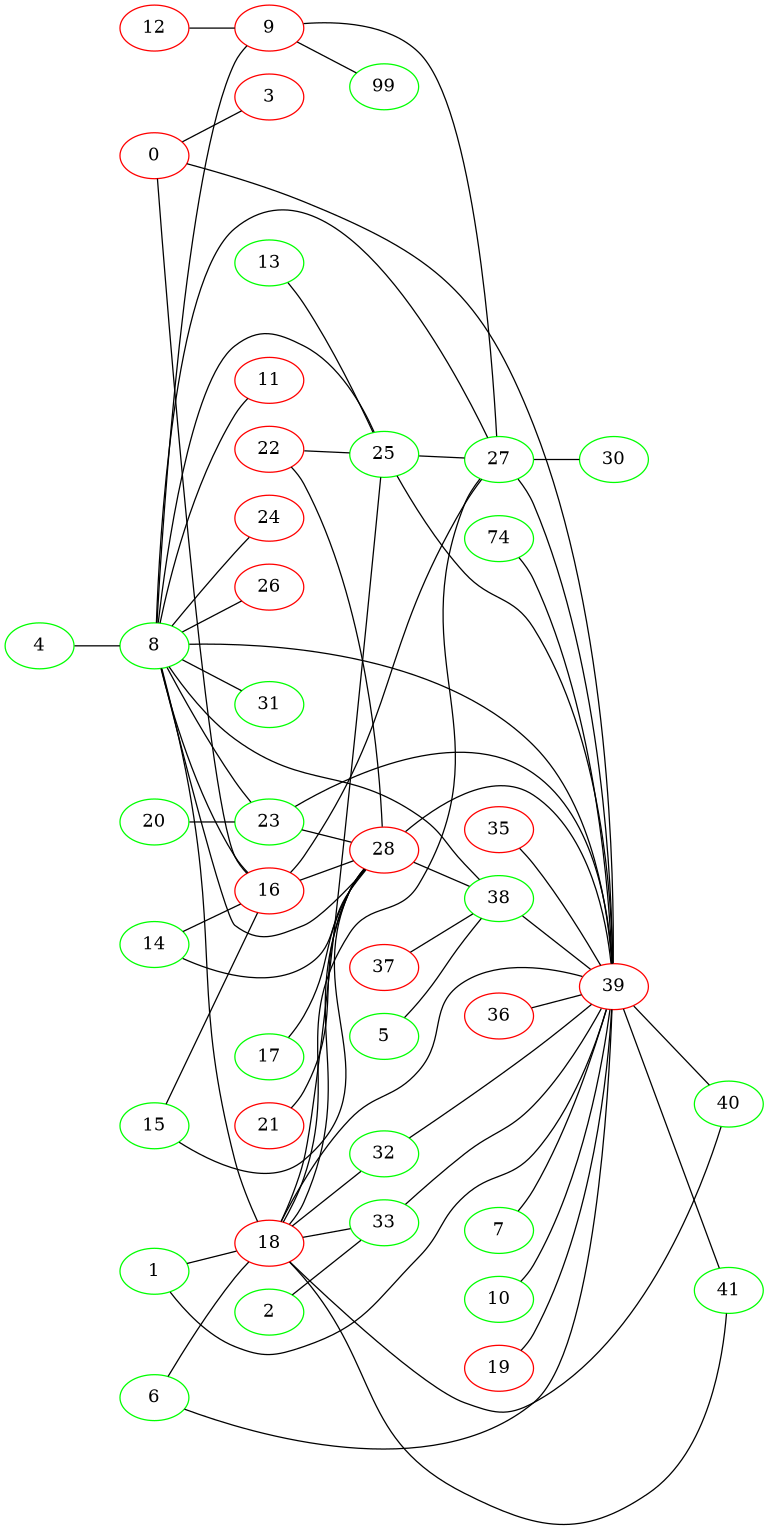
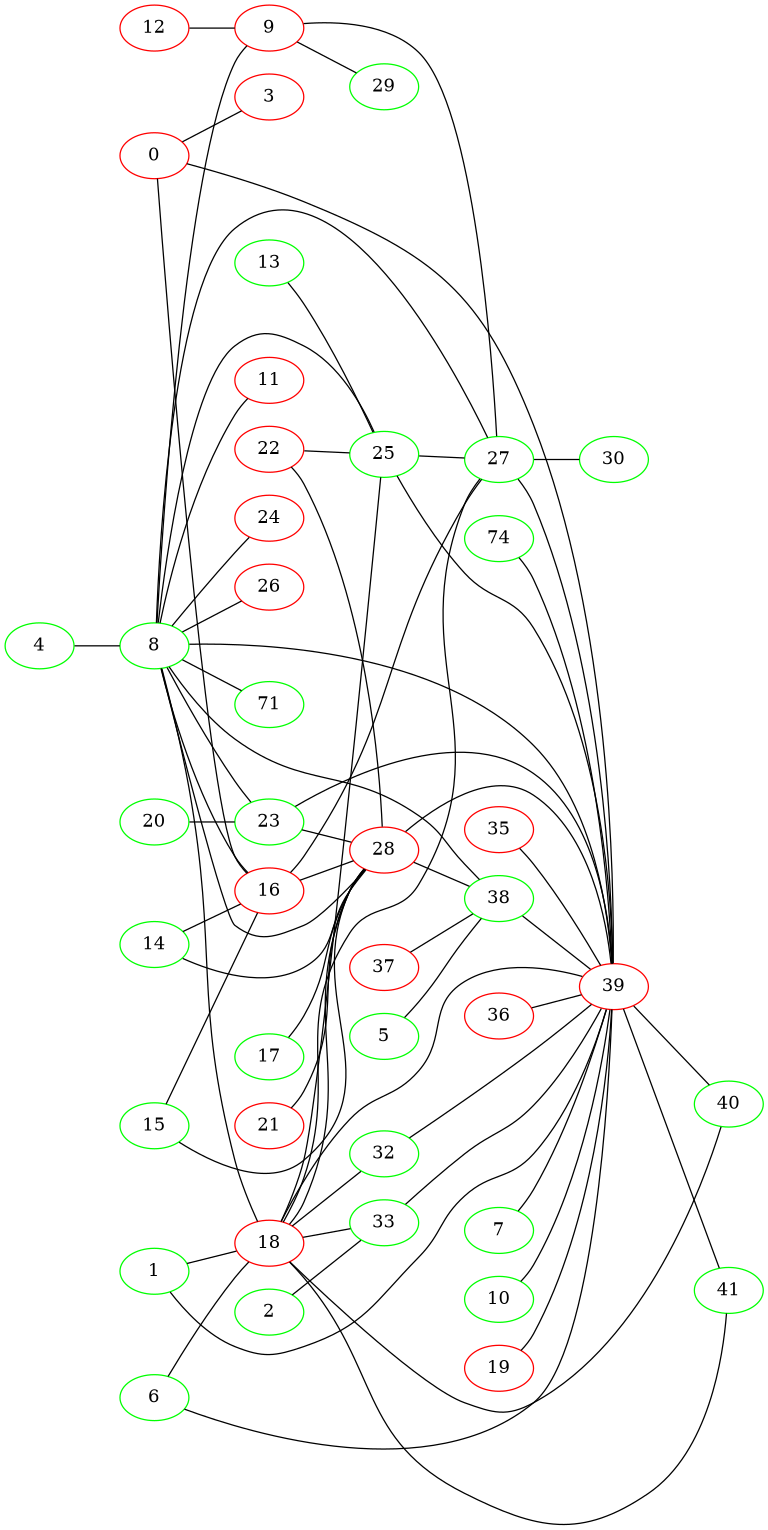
(384, 87) -> (384, 87)
(269, 705) -> (269, 705)
